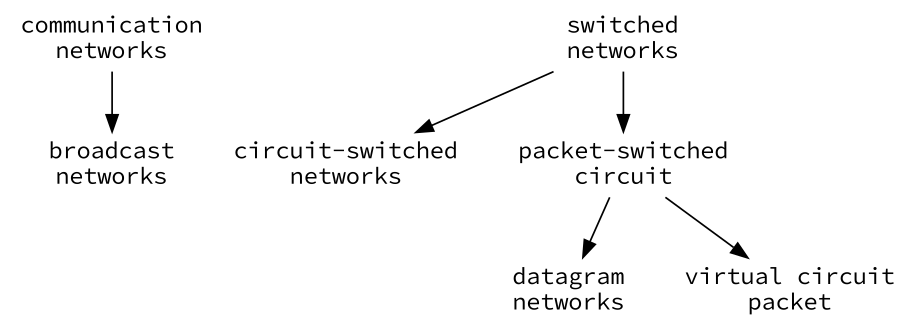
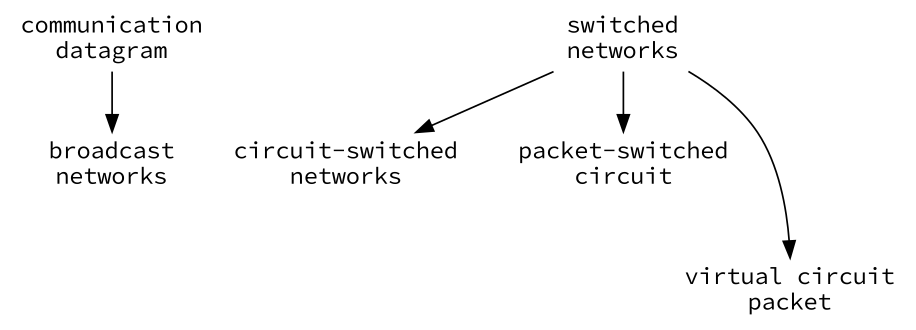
(112, 39) -> (112, 39)
(700, 222) -> (763, 142)
(569, 290) -> none
